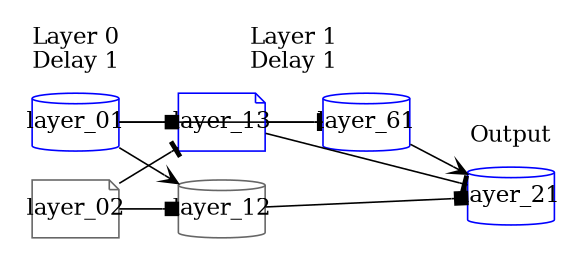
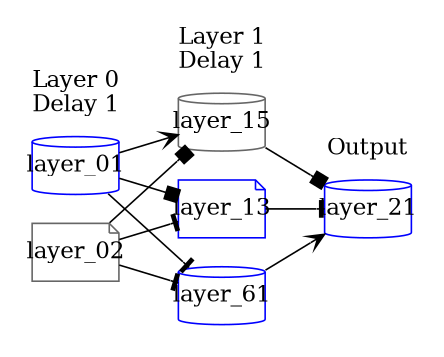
(290, 122) -> (145, 273)
(222, 209) -> (222, 122)
